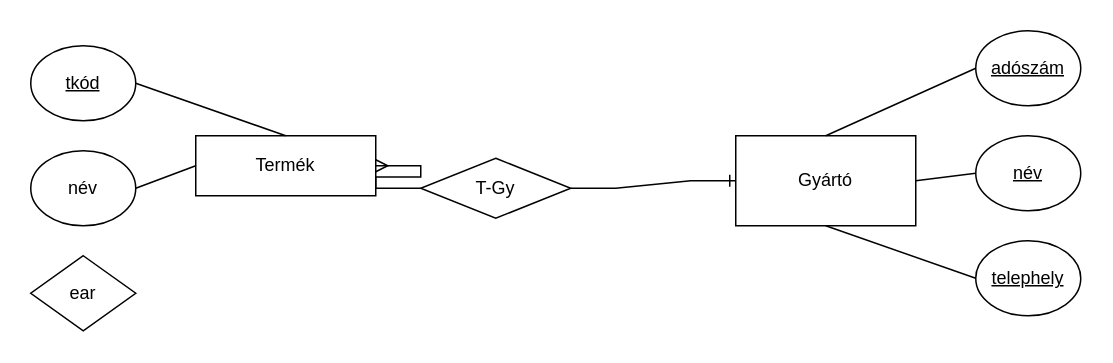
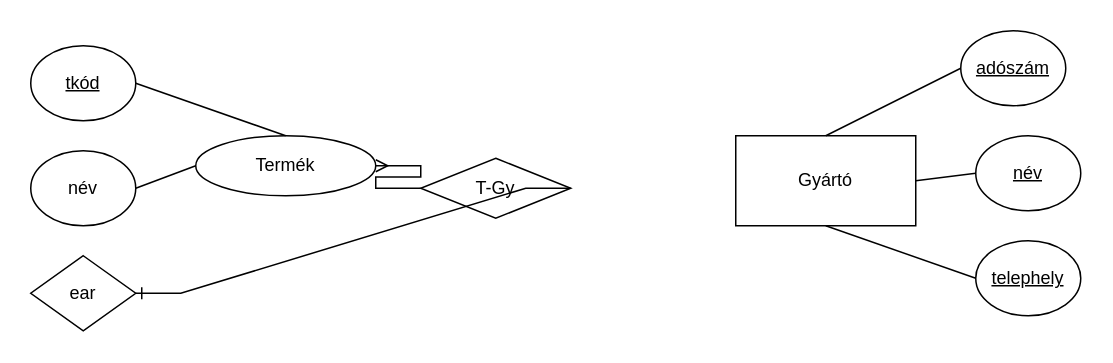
(1028, 68) -> (1013, 68)
(286, 166) -> (286, 166)
(653, 185) -> (353, 241)
